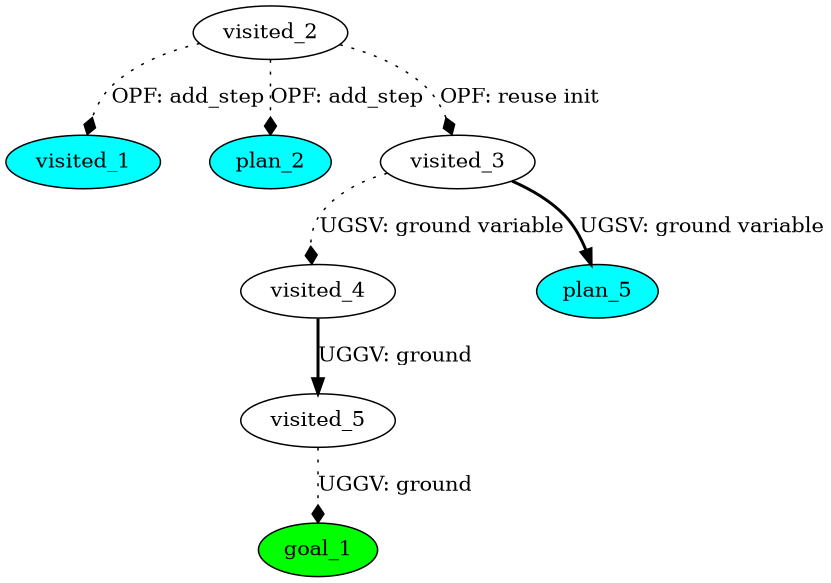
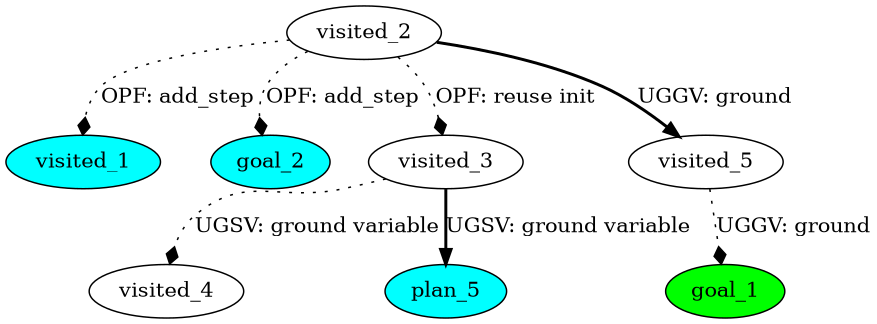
(270, 162) -> (270, 162)
(318, 348) -> (558, 70)
